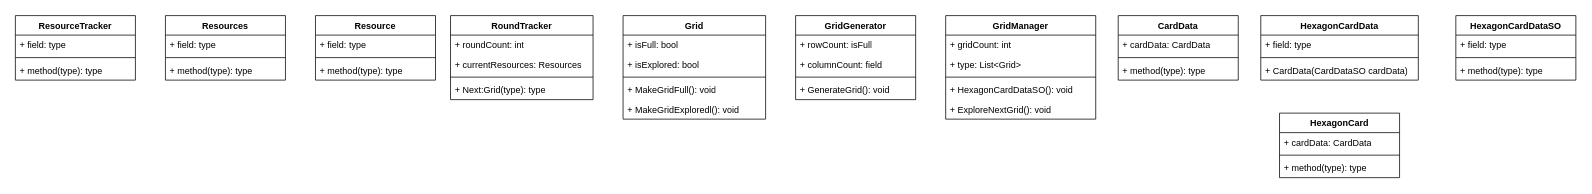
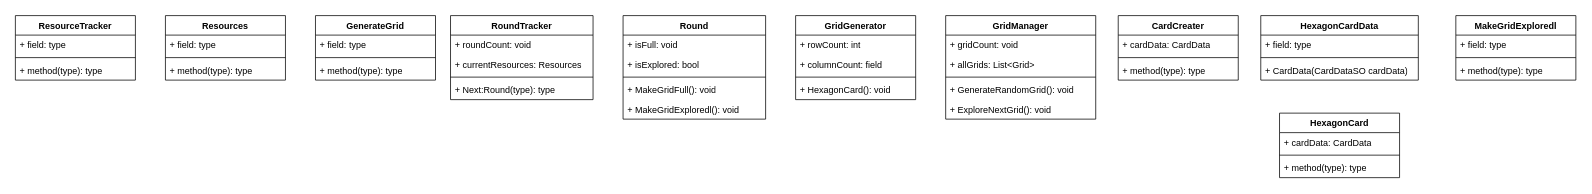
(375, 26) -> (375, 26)
(694, 26) -> (694, 26)
(1178, 26) -> (1178, 26)
(1515, 26) -> (1515, 26)
(493, 46) -> (496, 46)
(654, 46) -> (654, 46)
(838, 46) -> (833, 46)
(984, 46) -> (987, 46)
(989, 65) -> (996, 65)
(507, 91) -> (511, 91)
(849, 91) -> (848, 91)
(1013, 91) -> (1015, 91)
